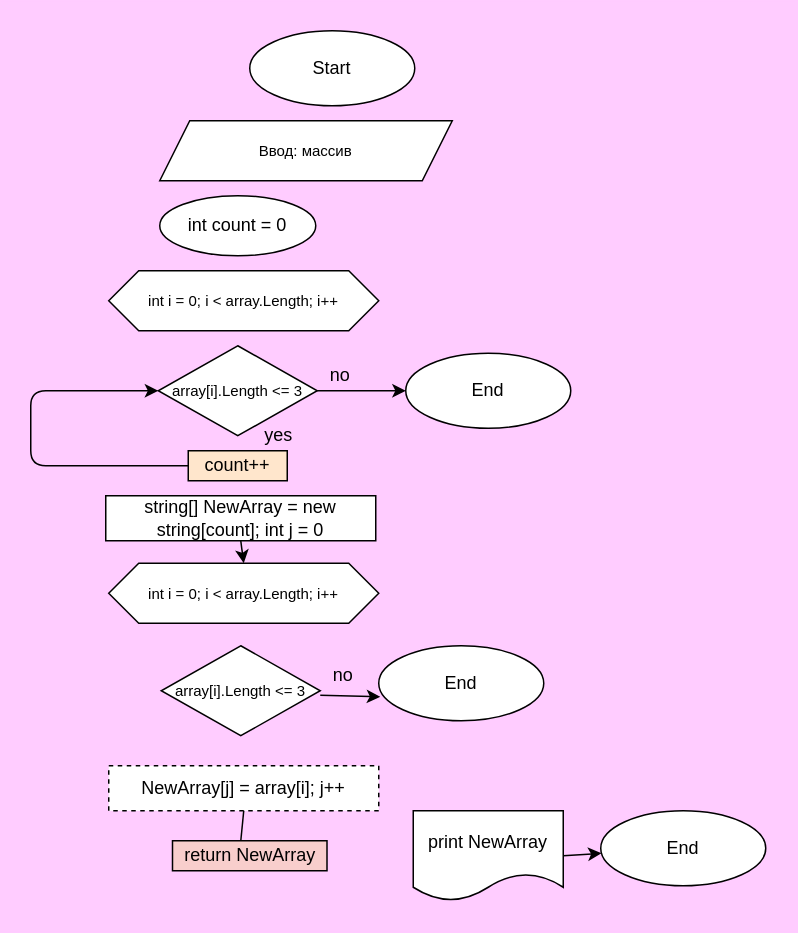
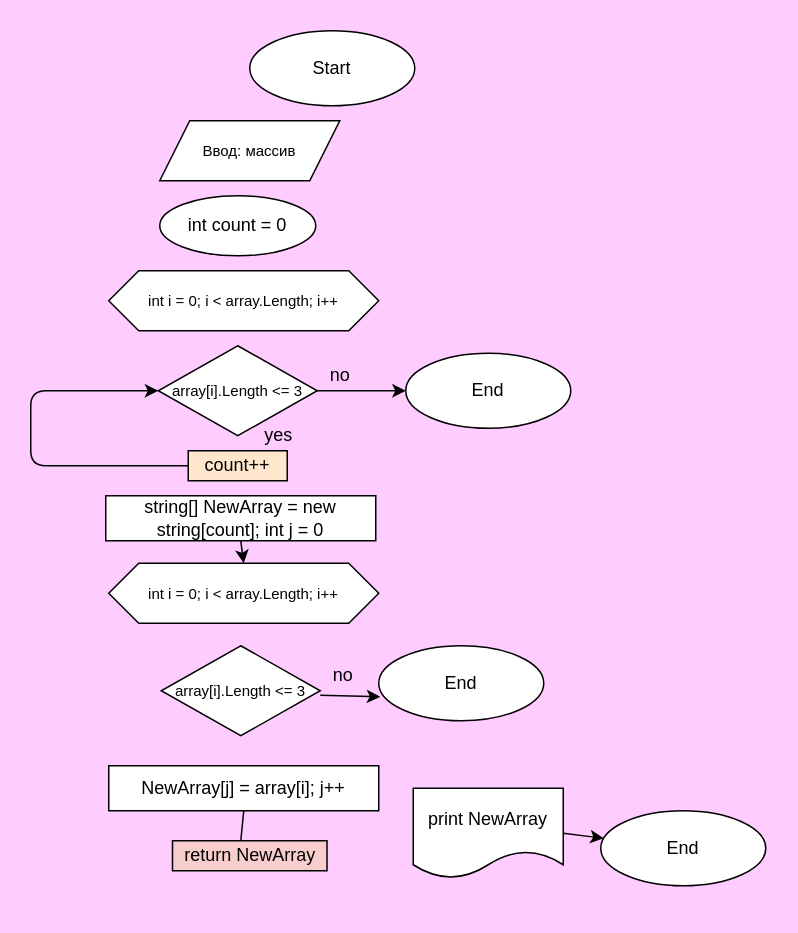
(306, 151) -> (250, 151)
(244, 788) -> (244, 788)
(488, 856) -> (488, 833)
